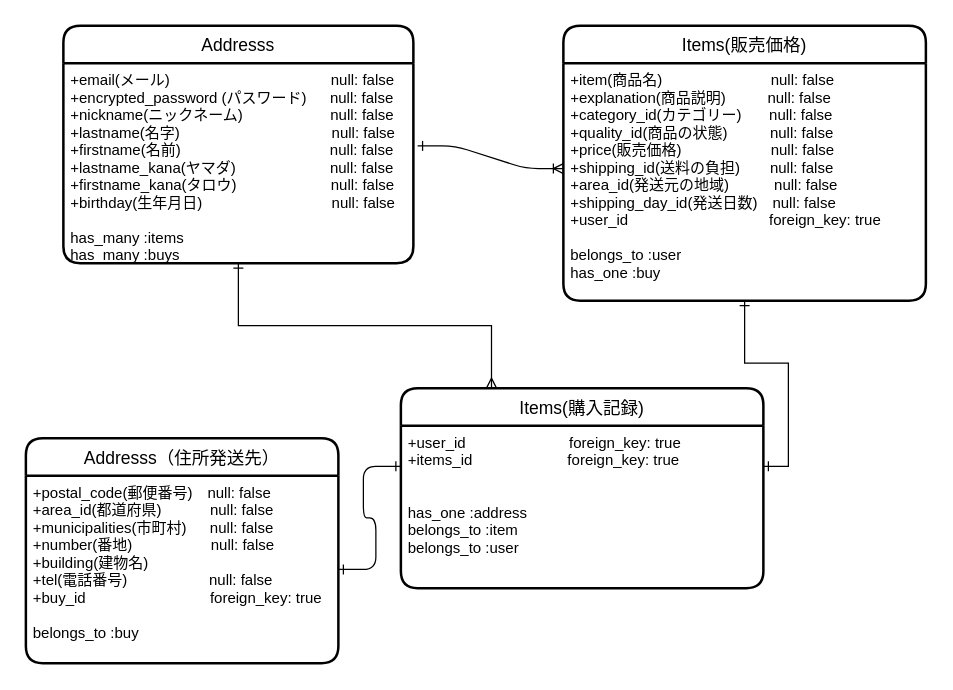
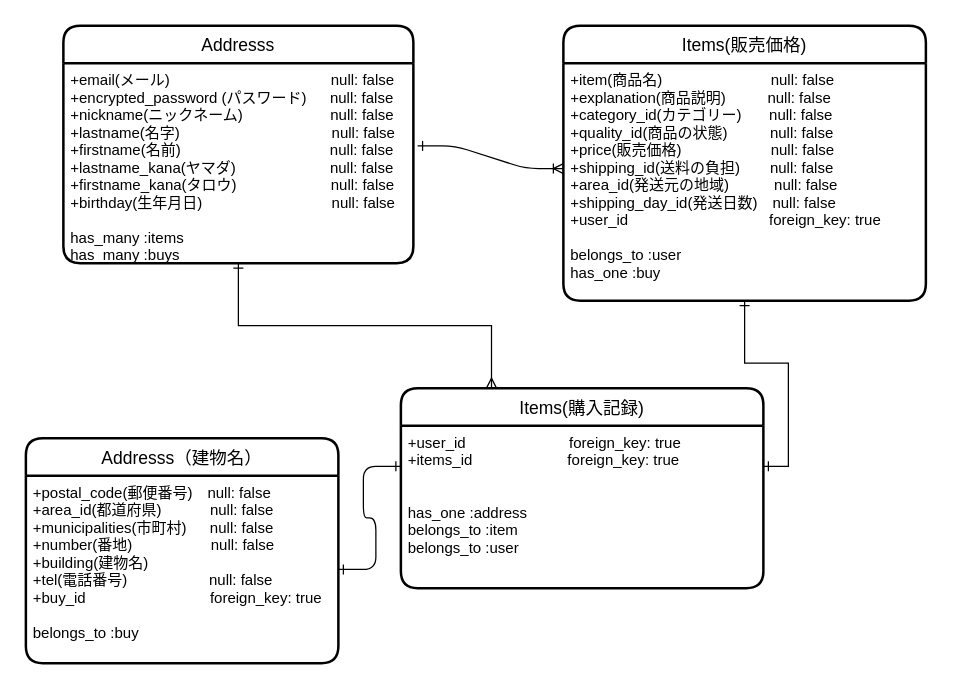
(181, 458) -> (181, 458)
